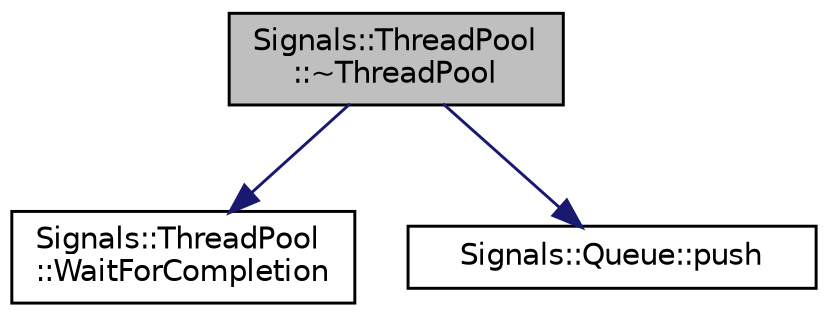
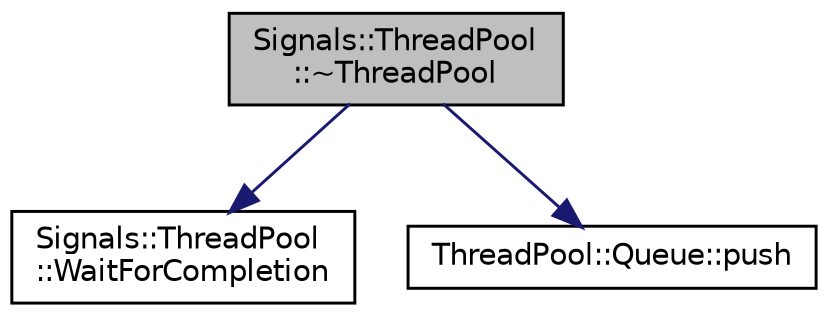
(612, 257) -> (612, 257)
